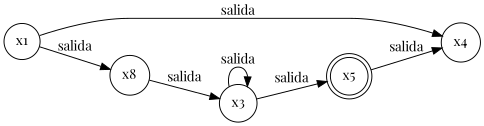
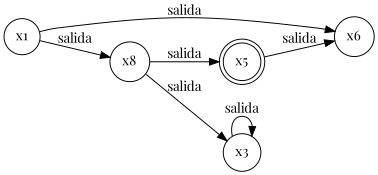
(461, 42) -> (354, 37)
(287, 91) -> (180, 62)
